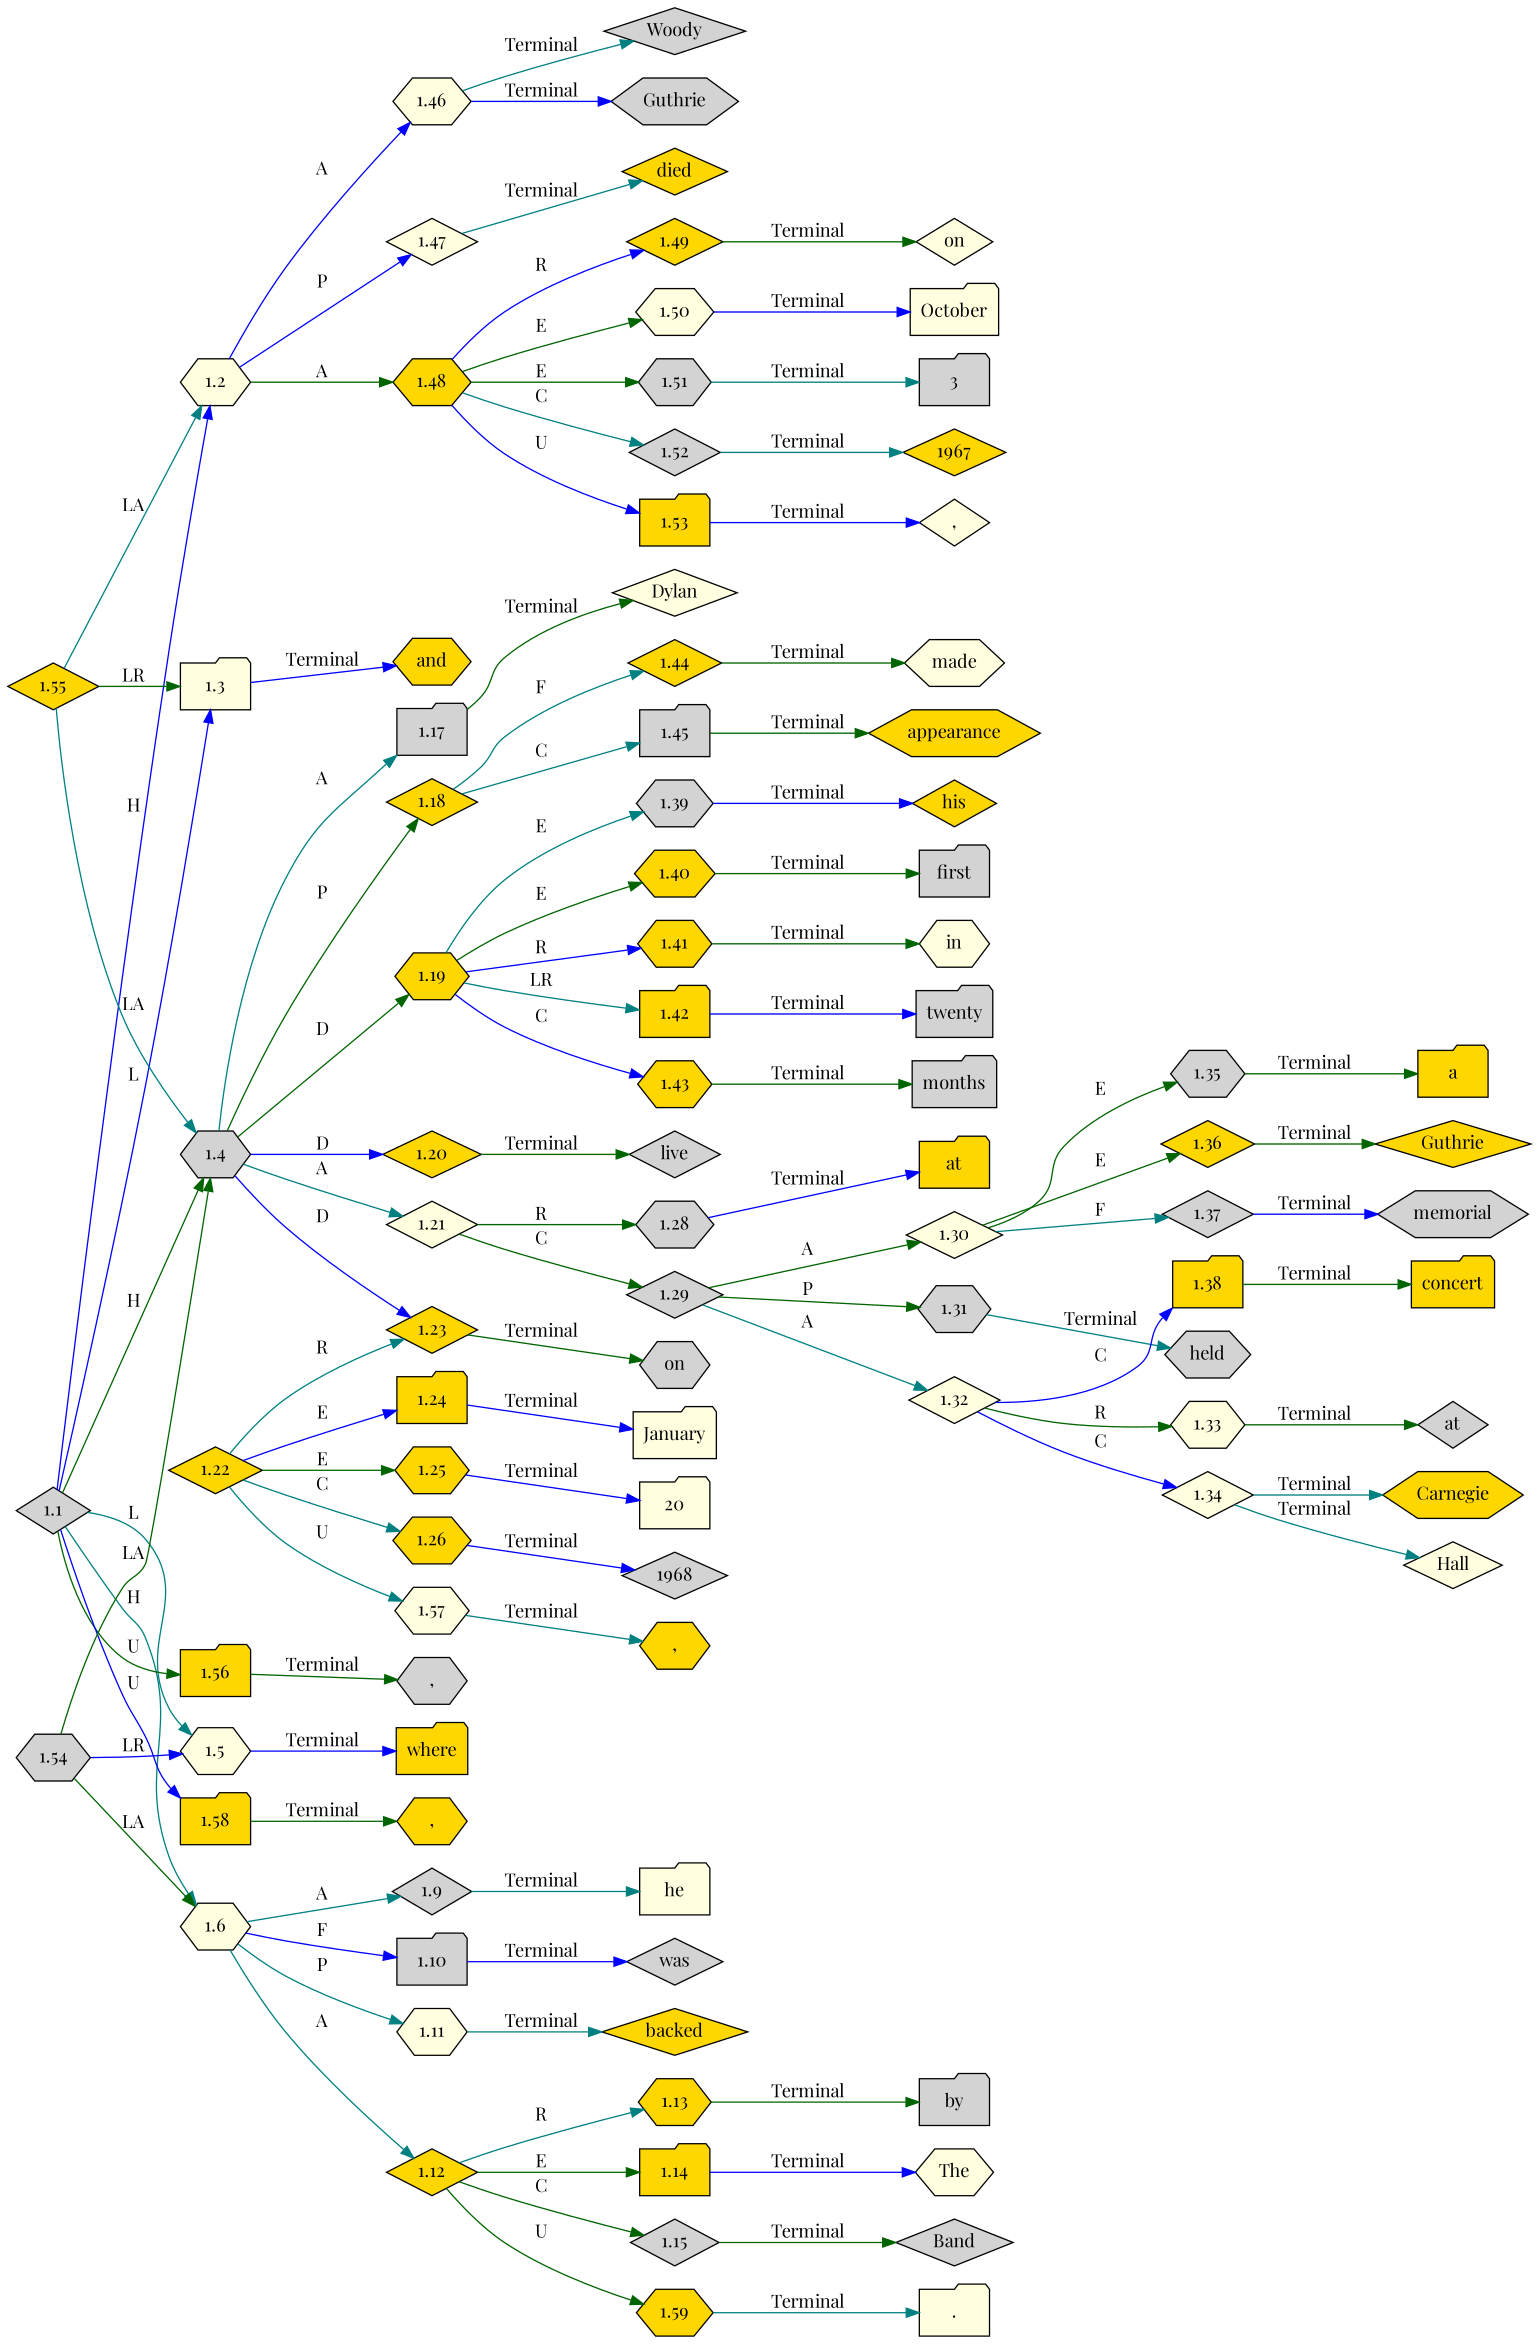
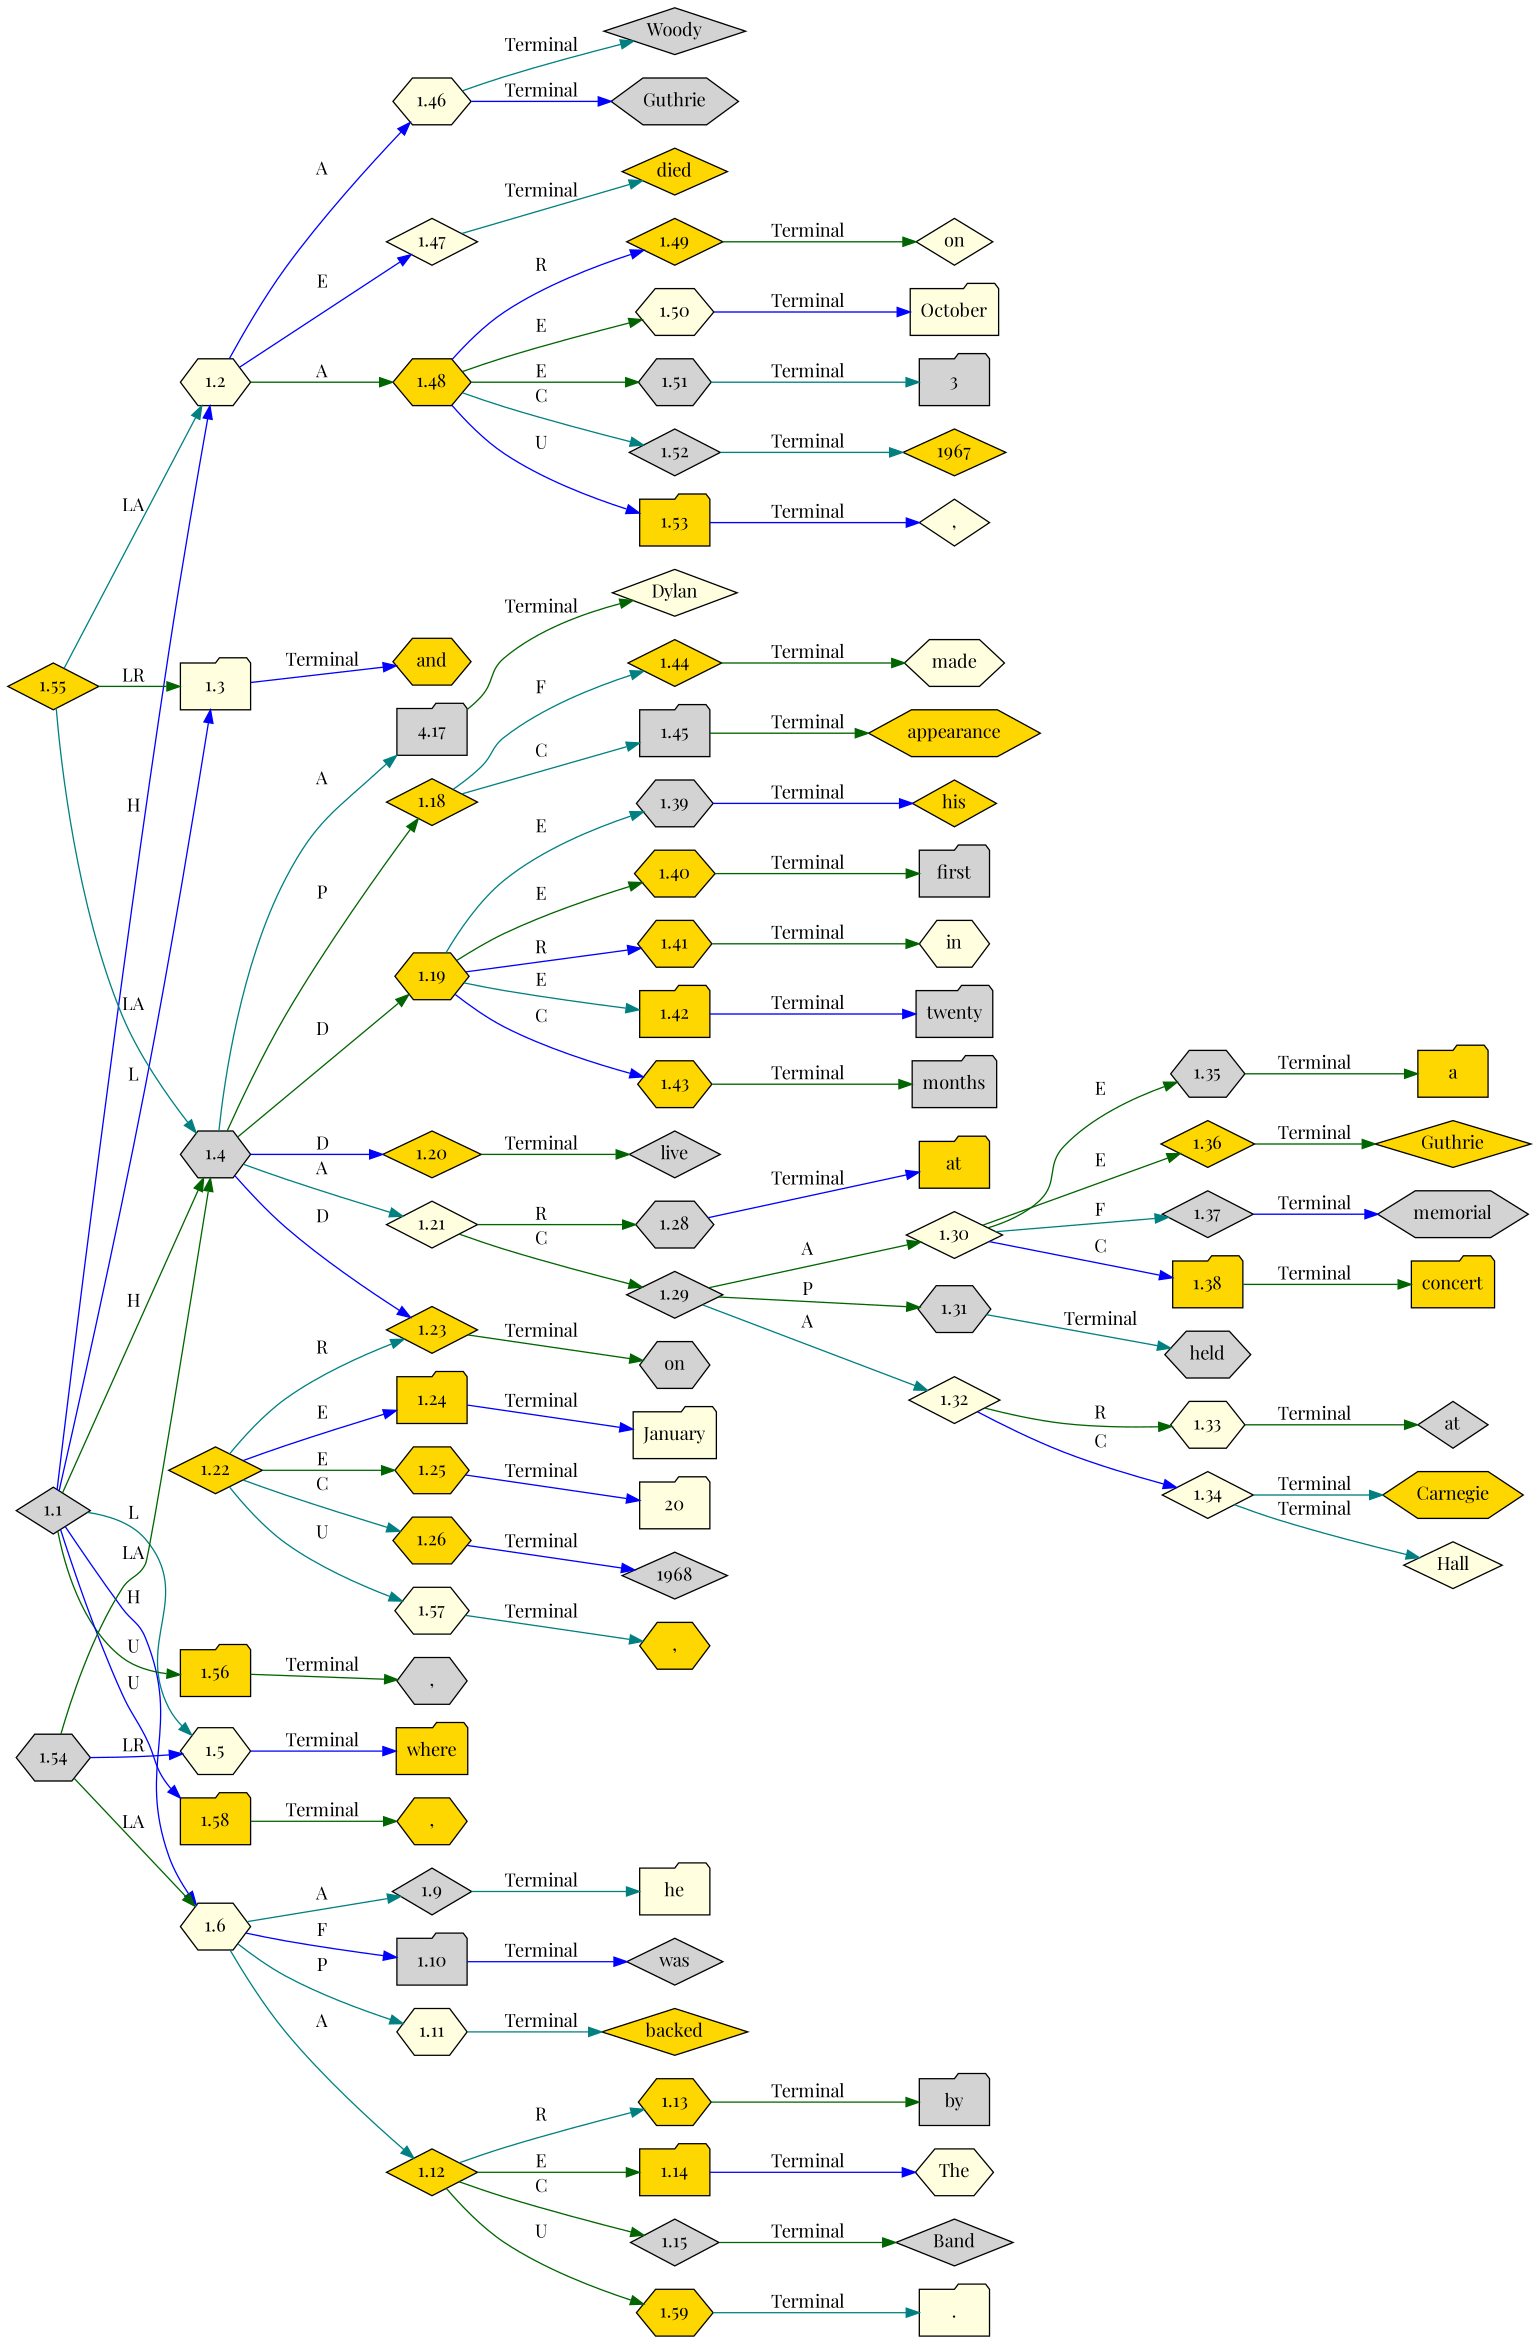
(323, 283) -> (323, 283)
(432, 732) -> (432, 732)
(541, 981) -> (541, 981)
(1096, 1388) -> (1074, 1258)
(160, 1710) -> (160, 1710)
